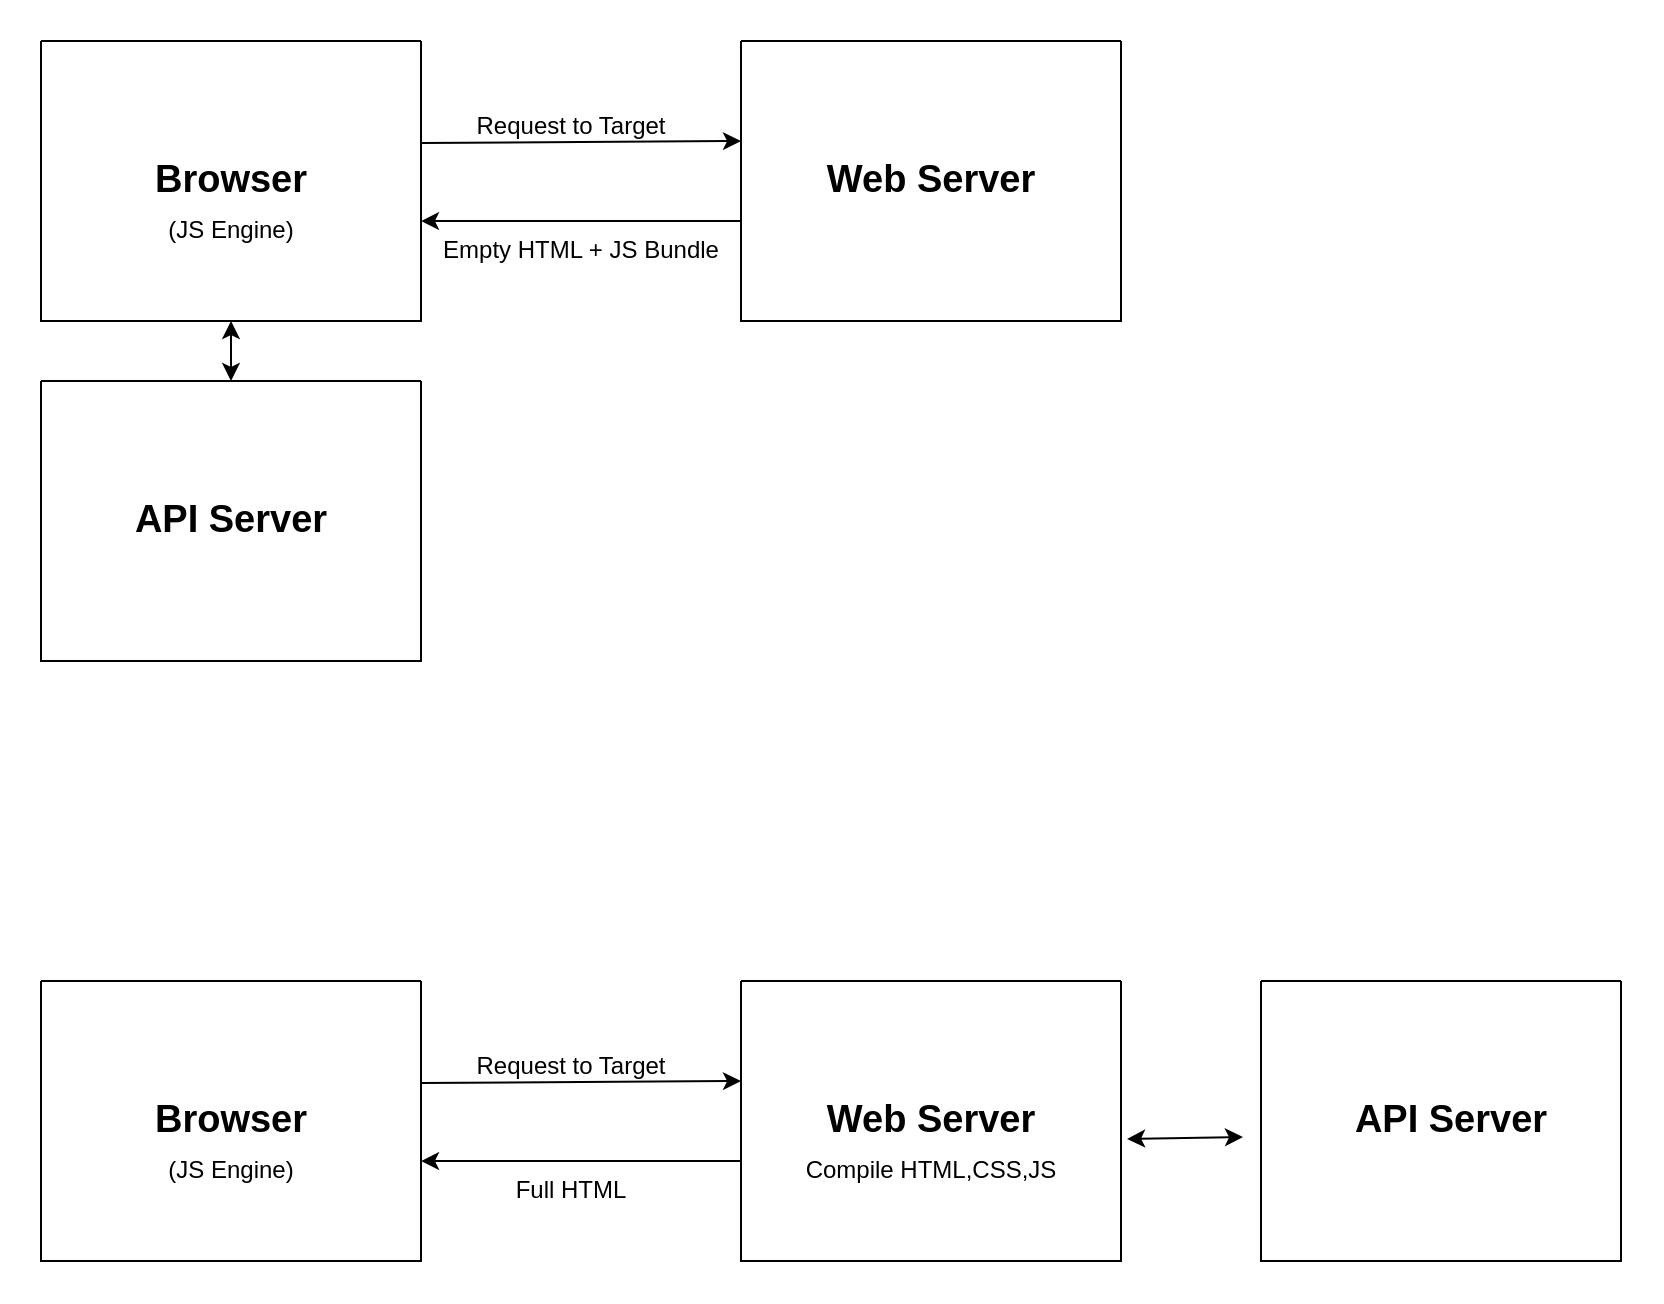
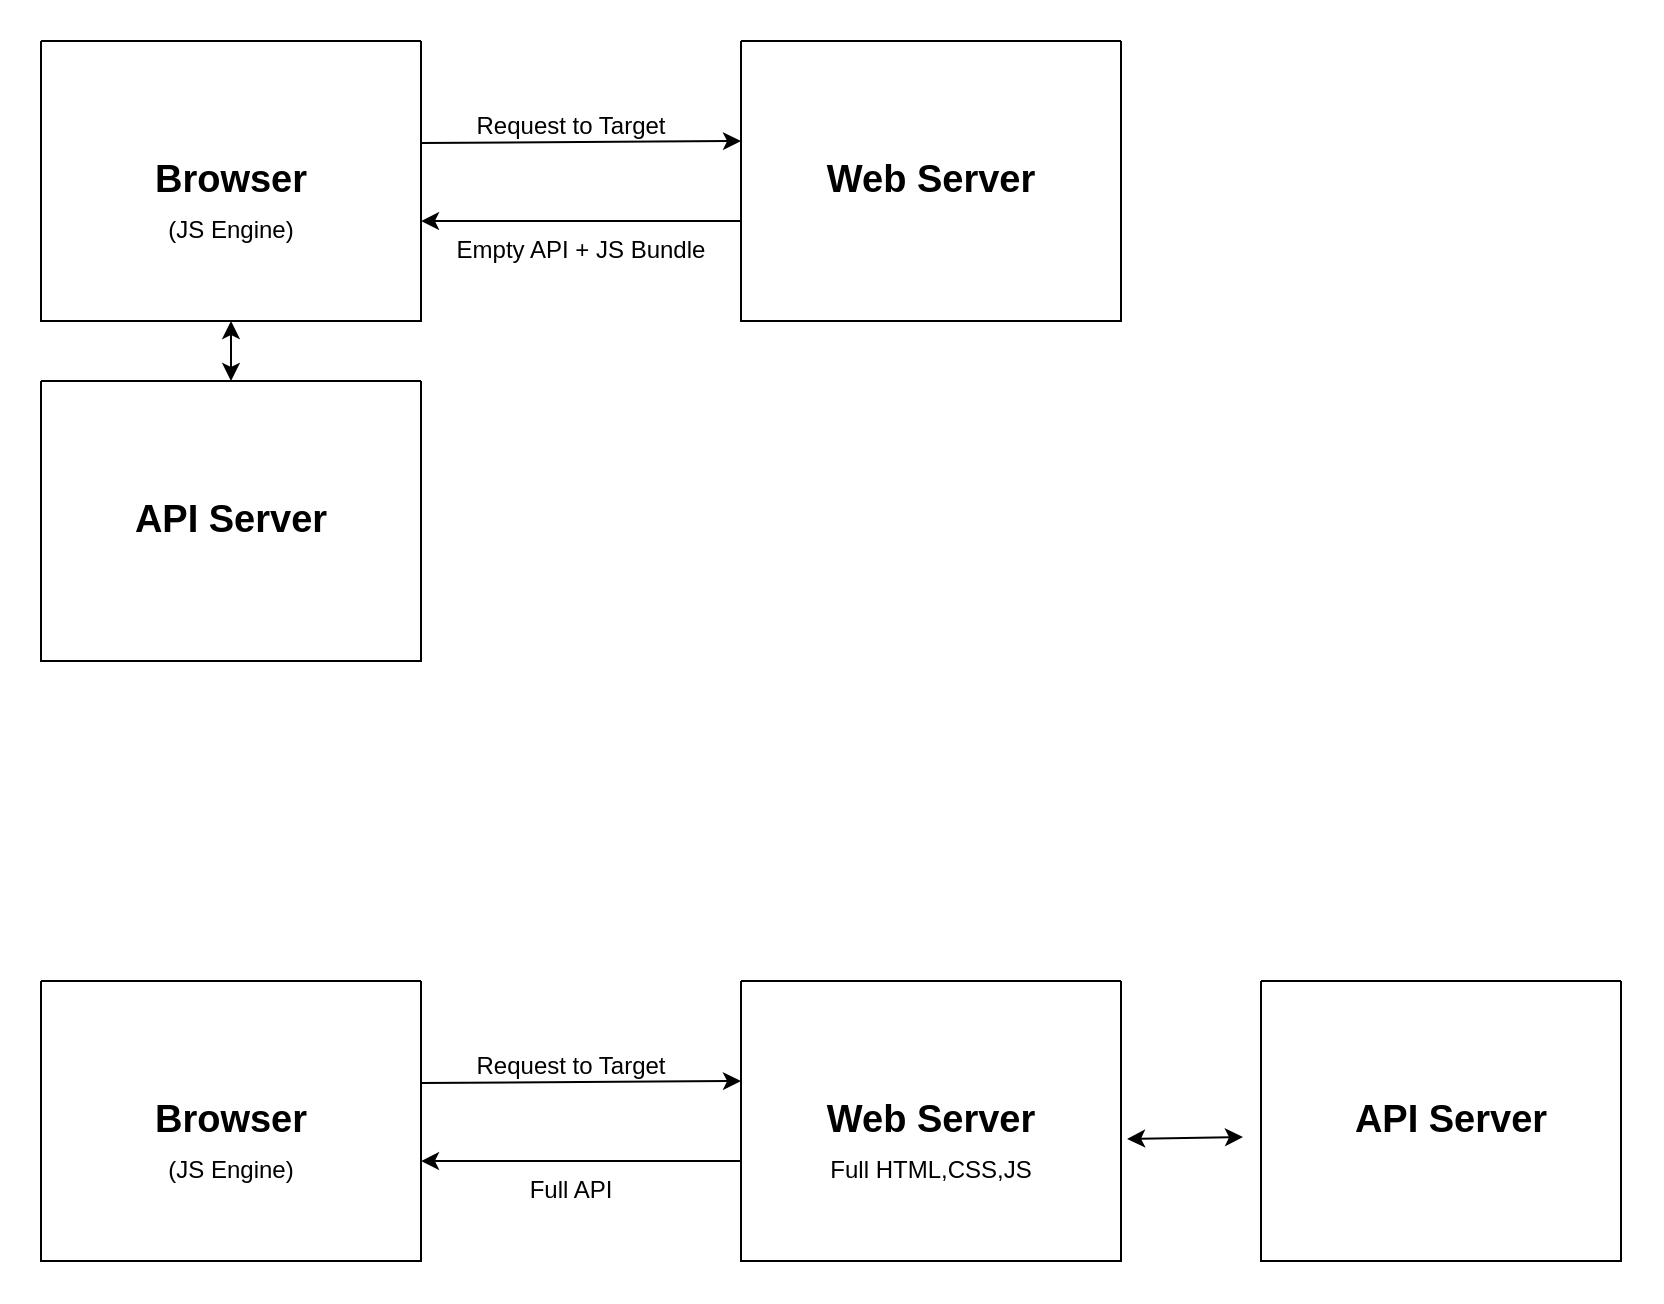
(582, 251) -> (582, 251)
(932, 1171) -> (932, 1171)
(572, 1191) -> (572, 1191)
